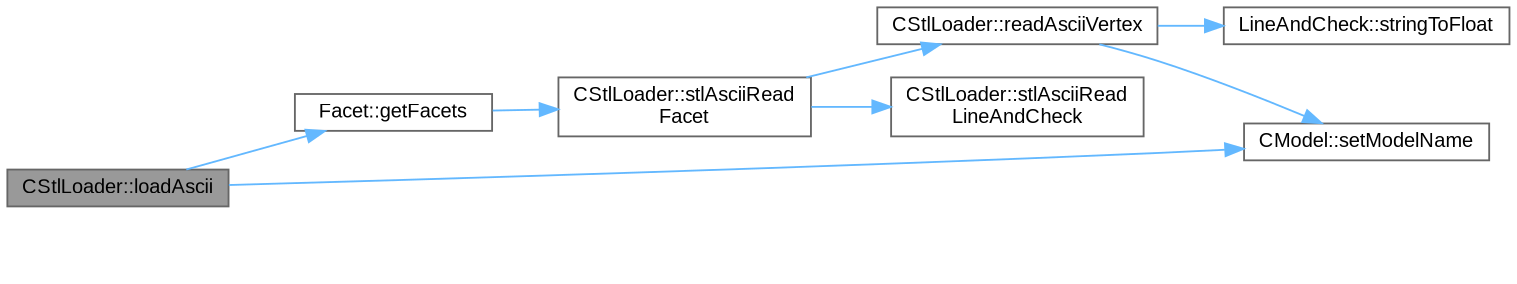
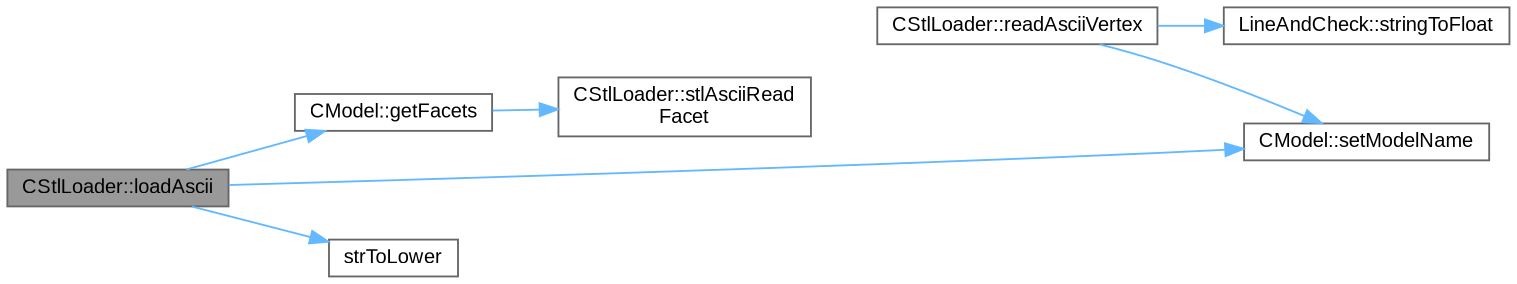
(864, 63) -> none
(1017, 107) -> none
(393, 112) -> (393, 112)
none -> (393, 258)
